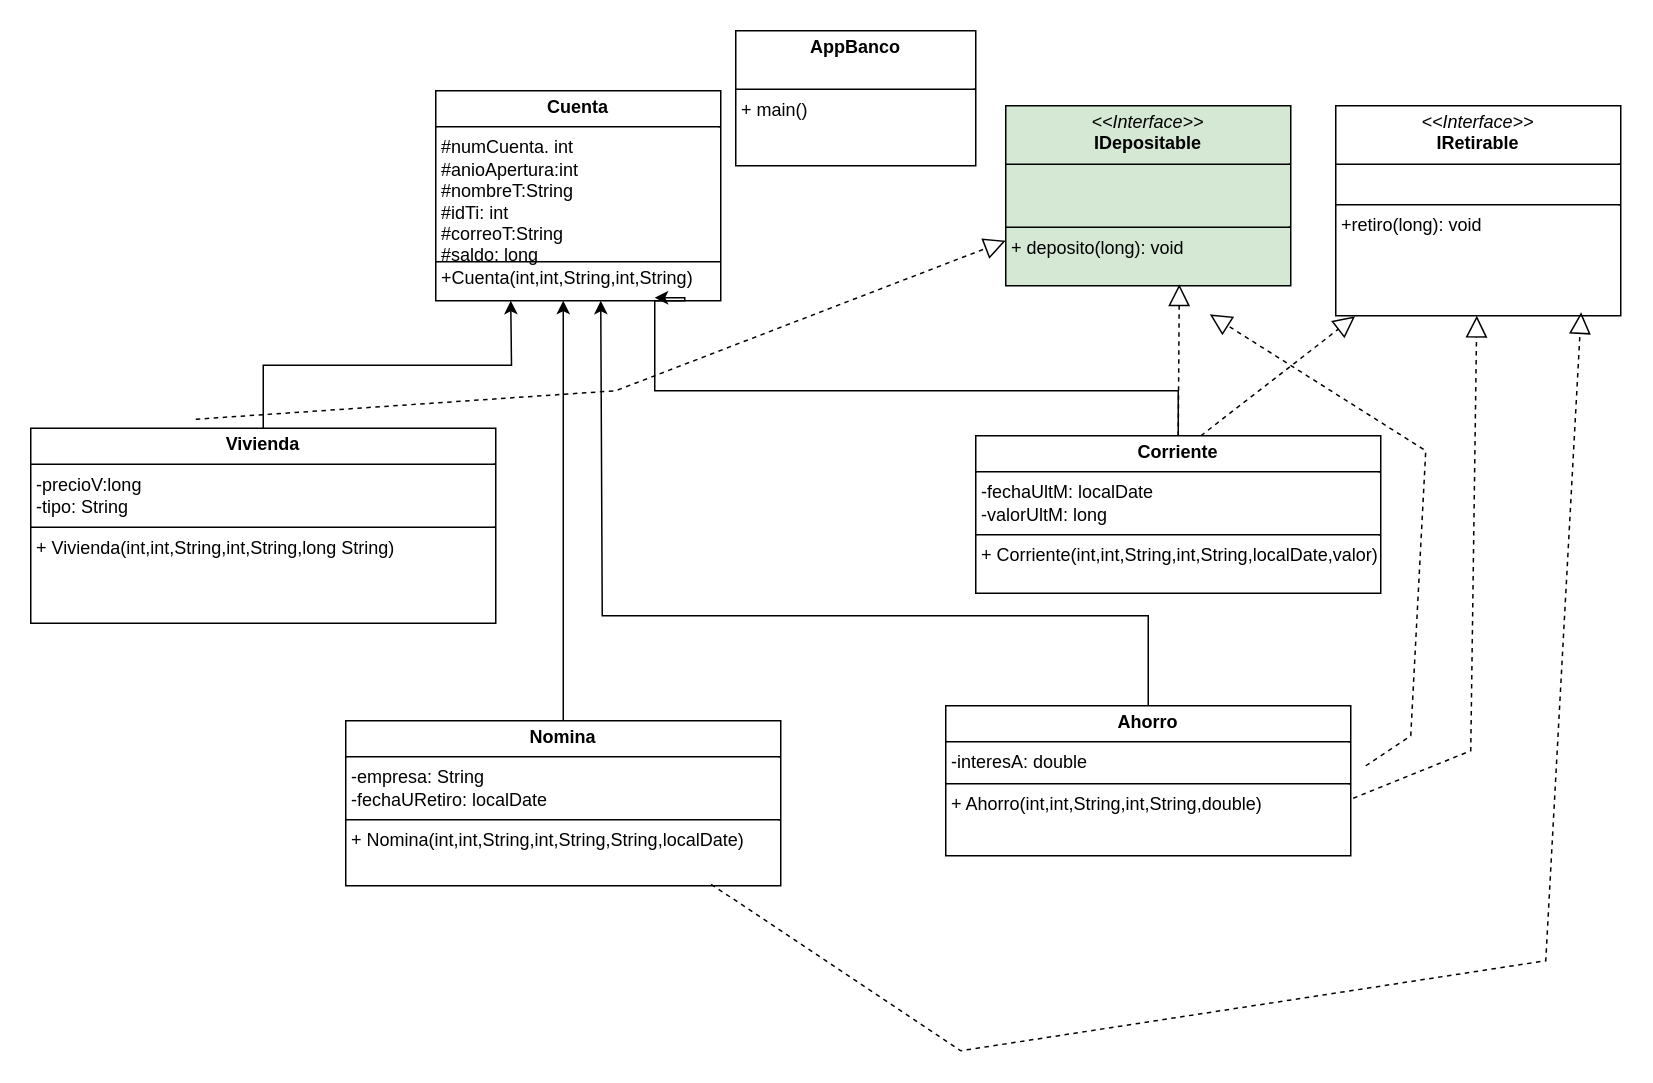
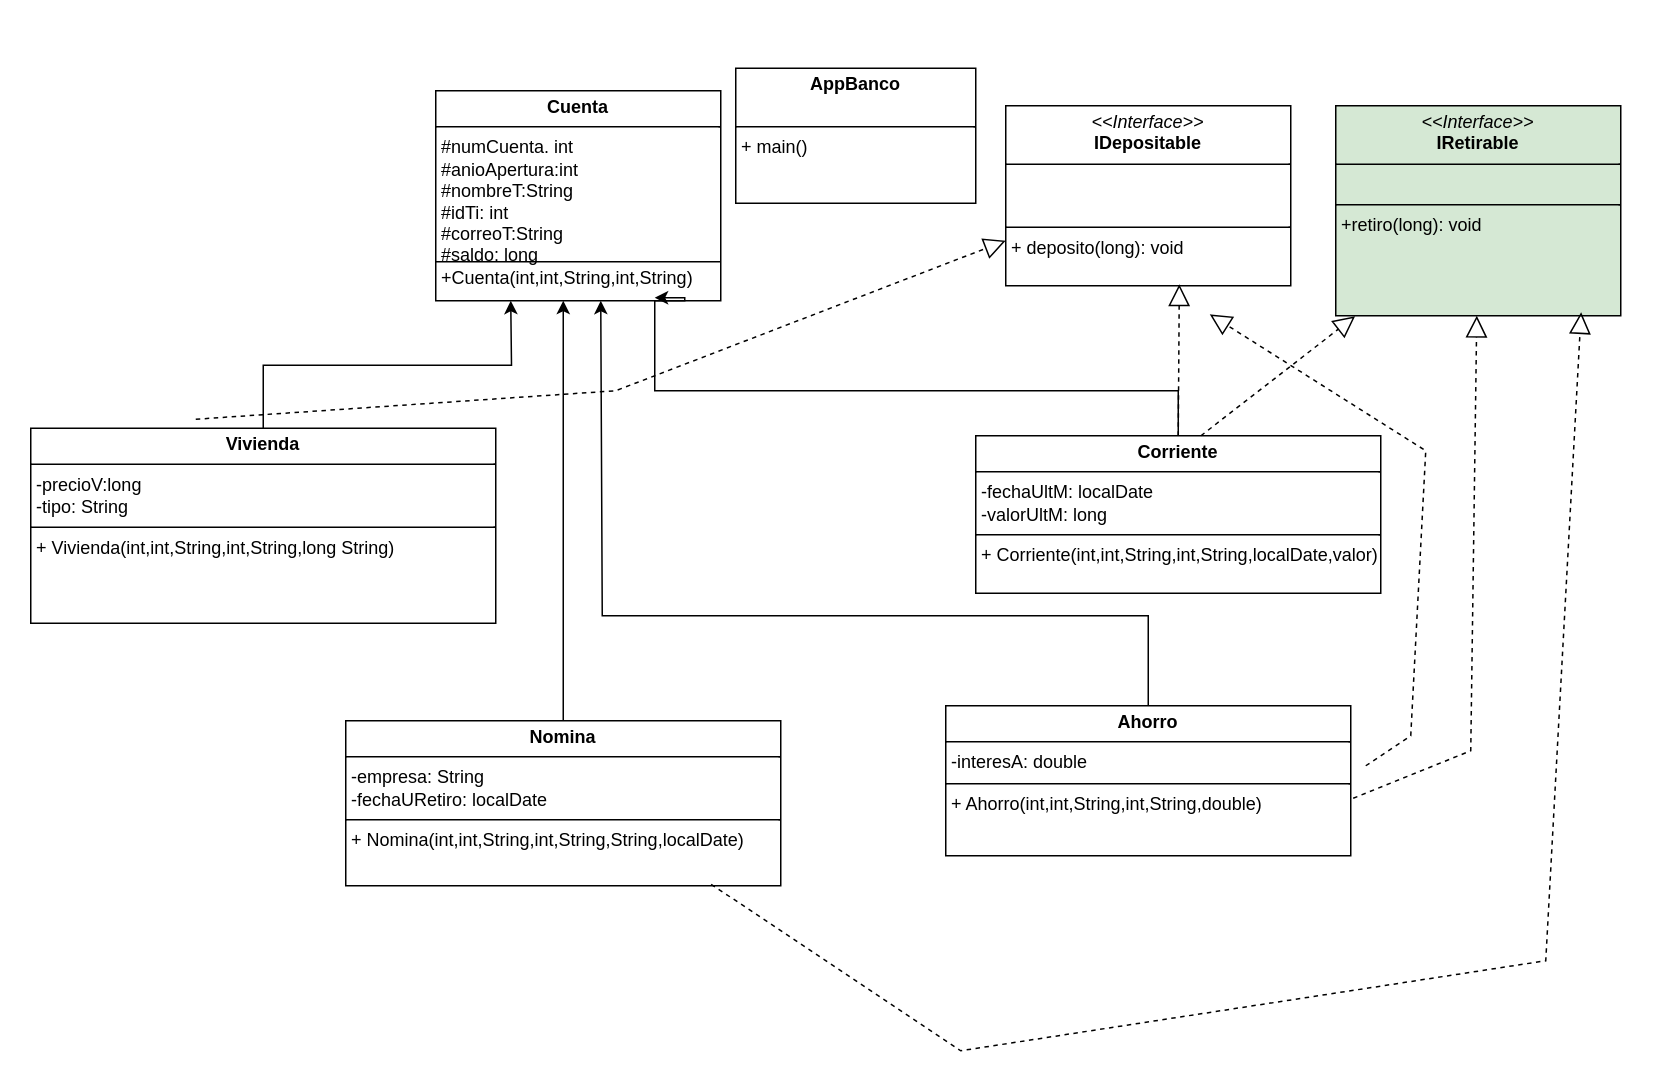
(856, 98) -> (856, 136)
(1148, 196) -> (1148, 196)
(1478, 211) -> (1478, 211)
